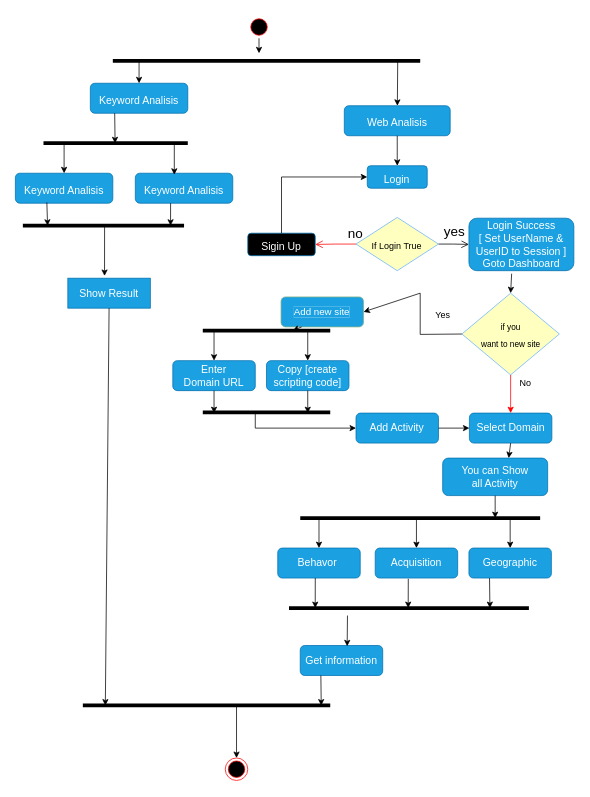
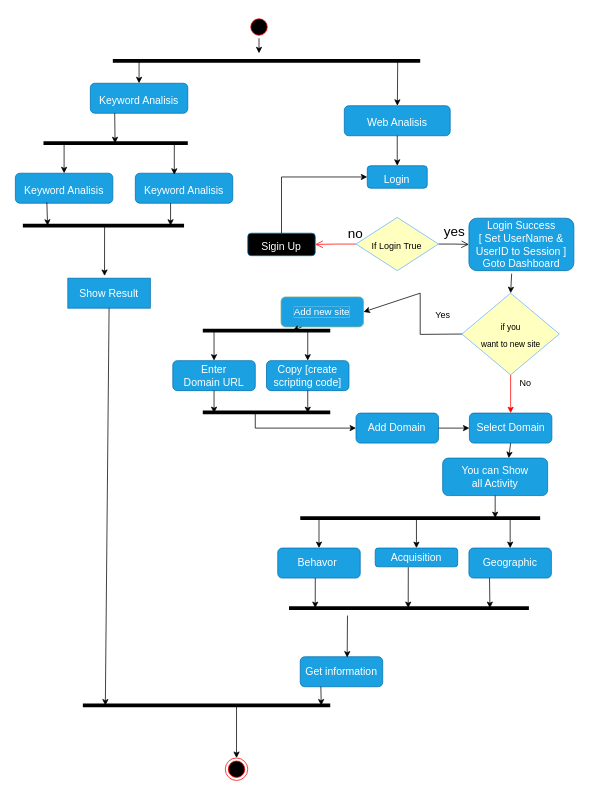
(397, 428) -> (397, 428)
(417, 563) -> (417, 557)
(342, 660) -> (342, 672)
